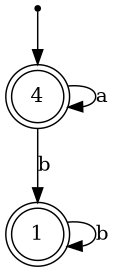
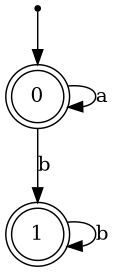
(38, 97) -> (38, 97)
